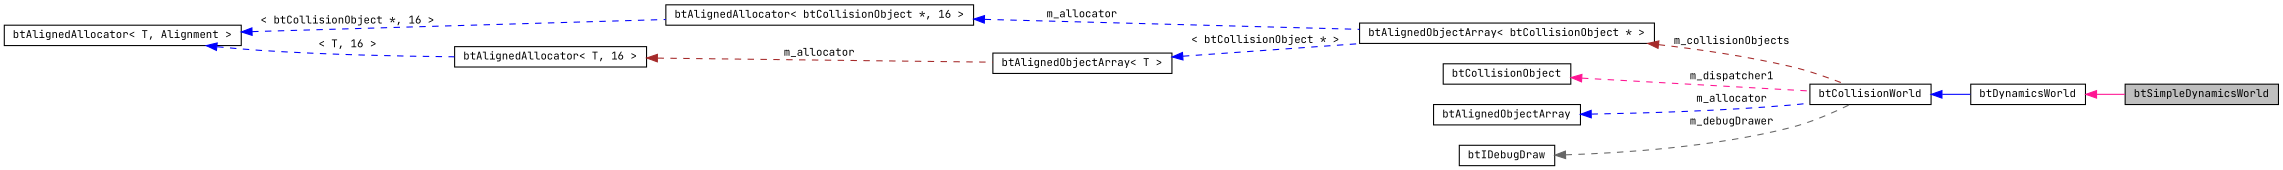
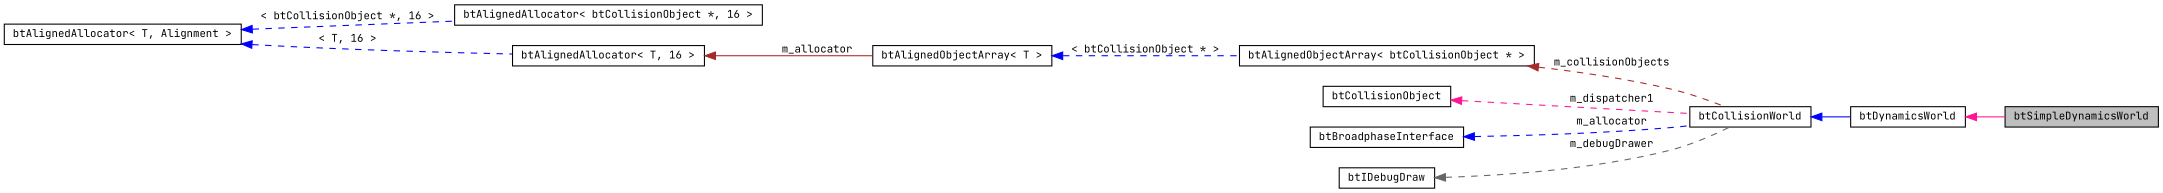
(1172, 24) -> none
(825, 60) -> (794, 56)
(1507, 115) -> (1387, 137)
